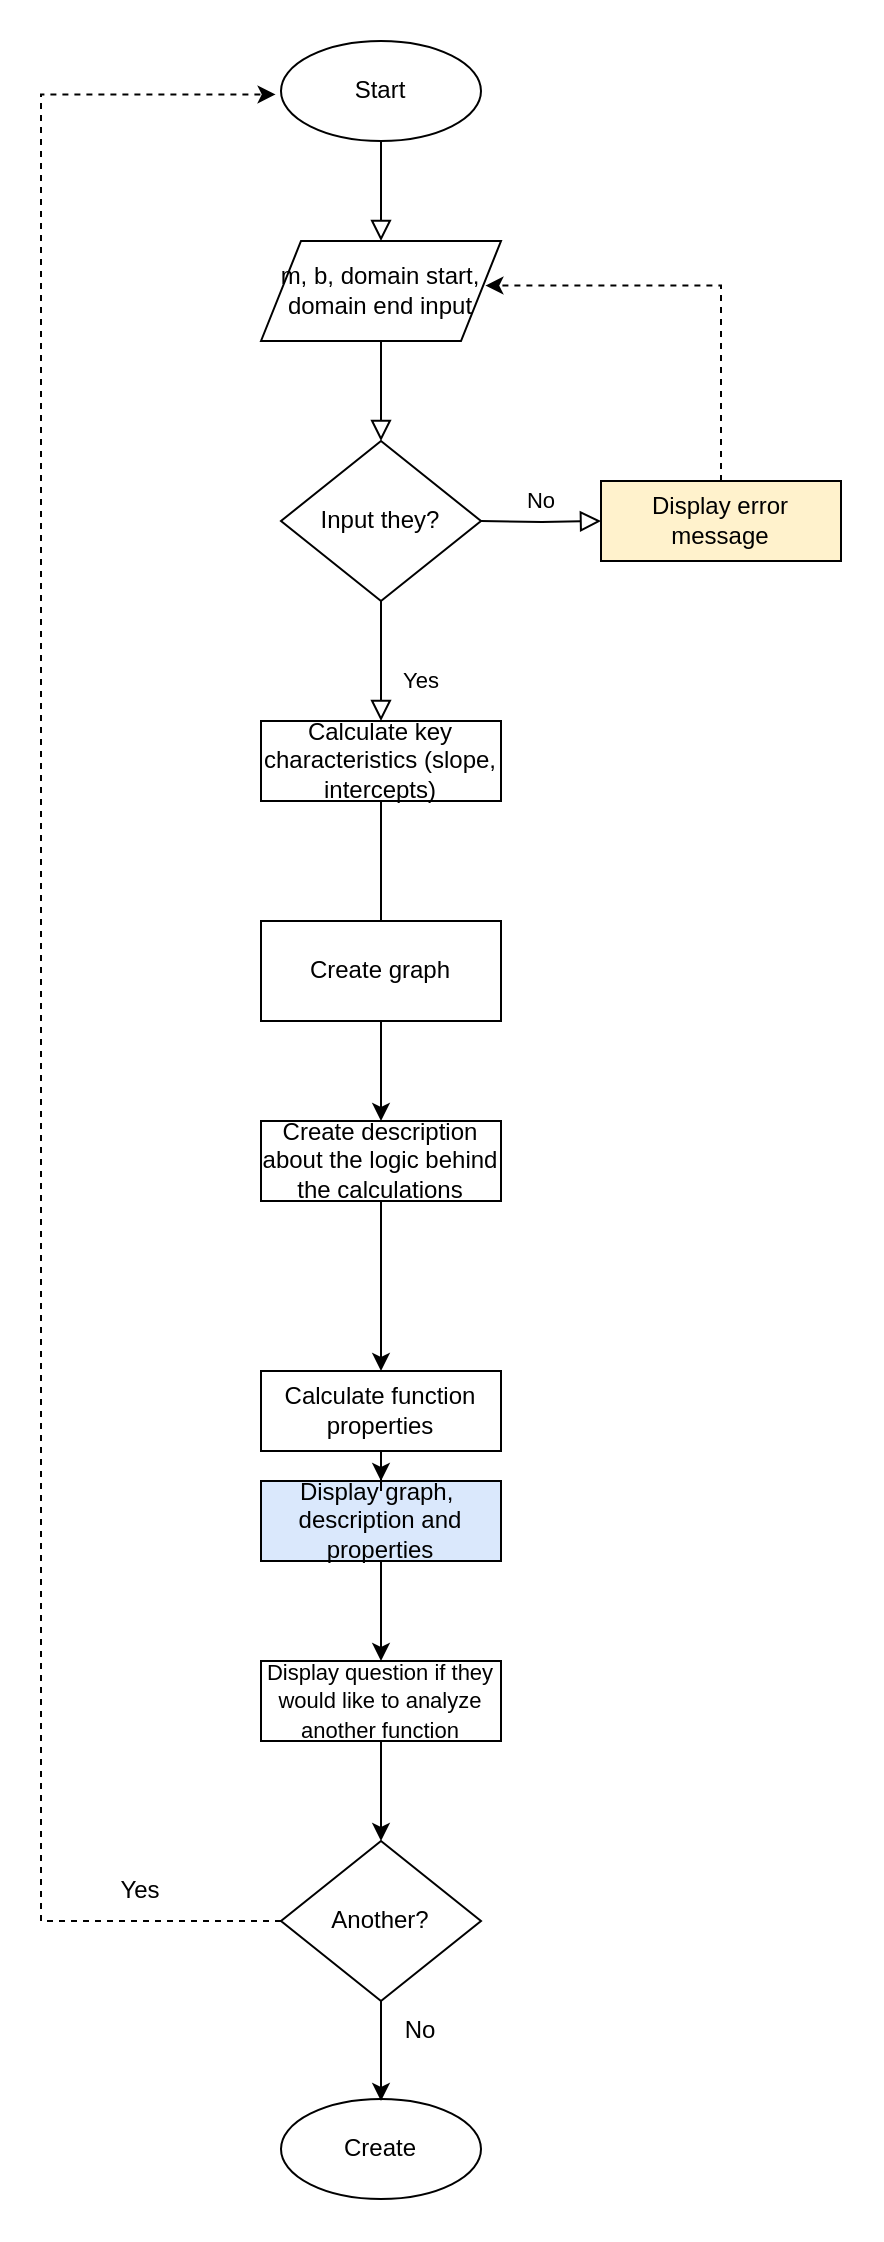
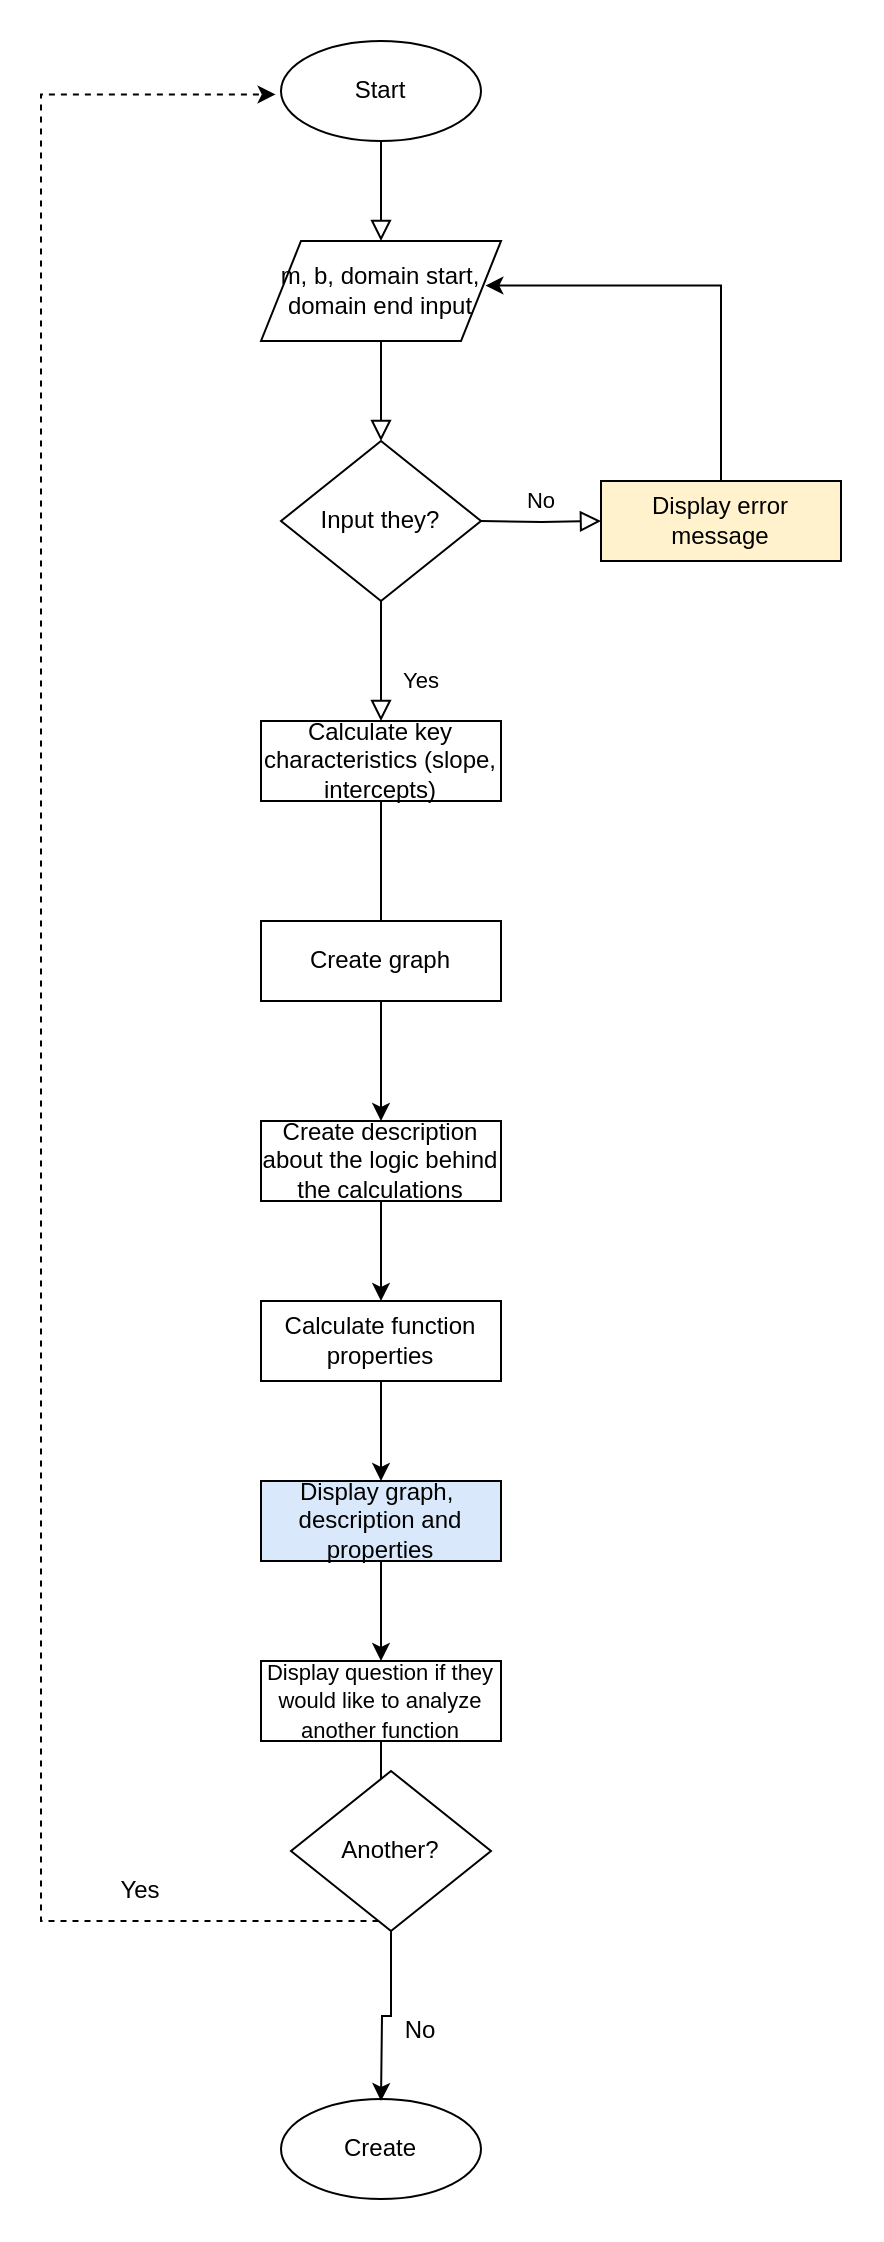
(705, 286) -> (705, 286)
(381, 971) -> (381, 961)
(381, 1411) -> (381, 1341)
(381, 1921) -> (391, 1851)
